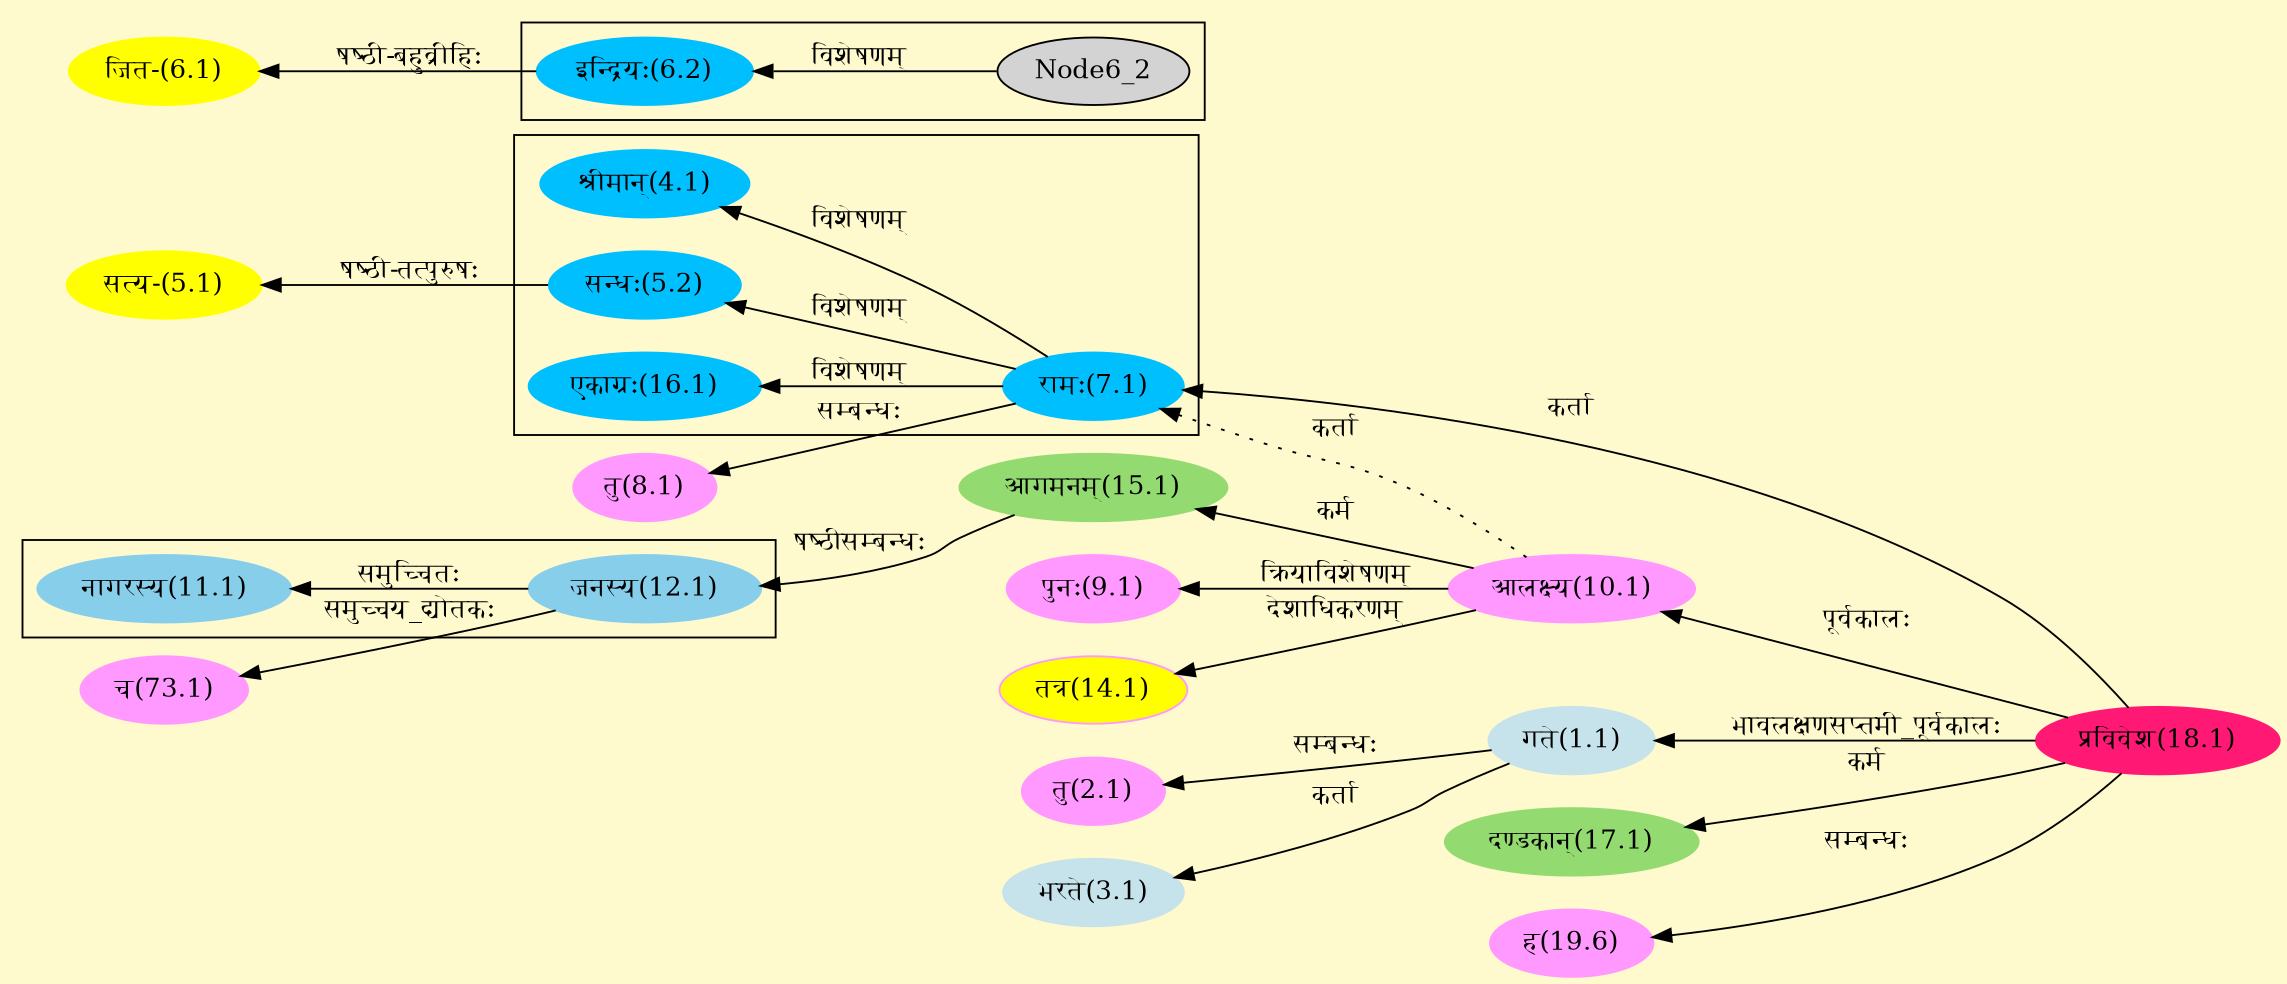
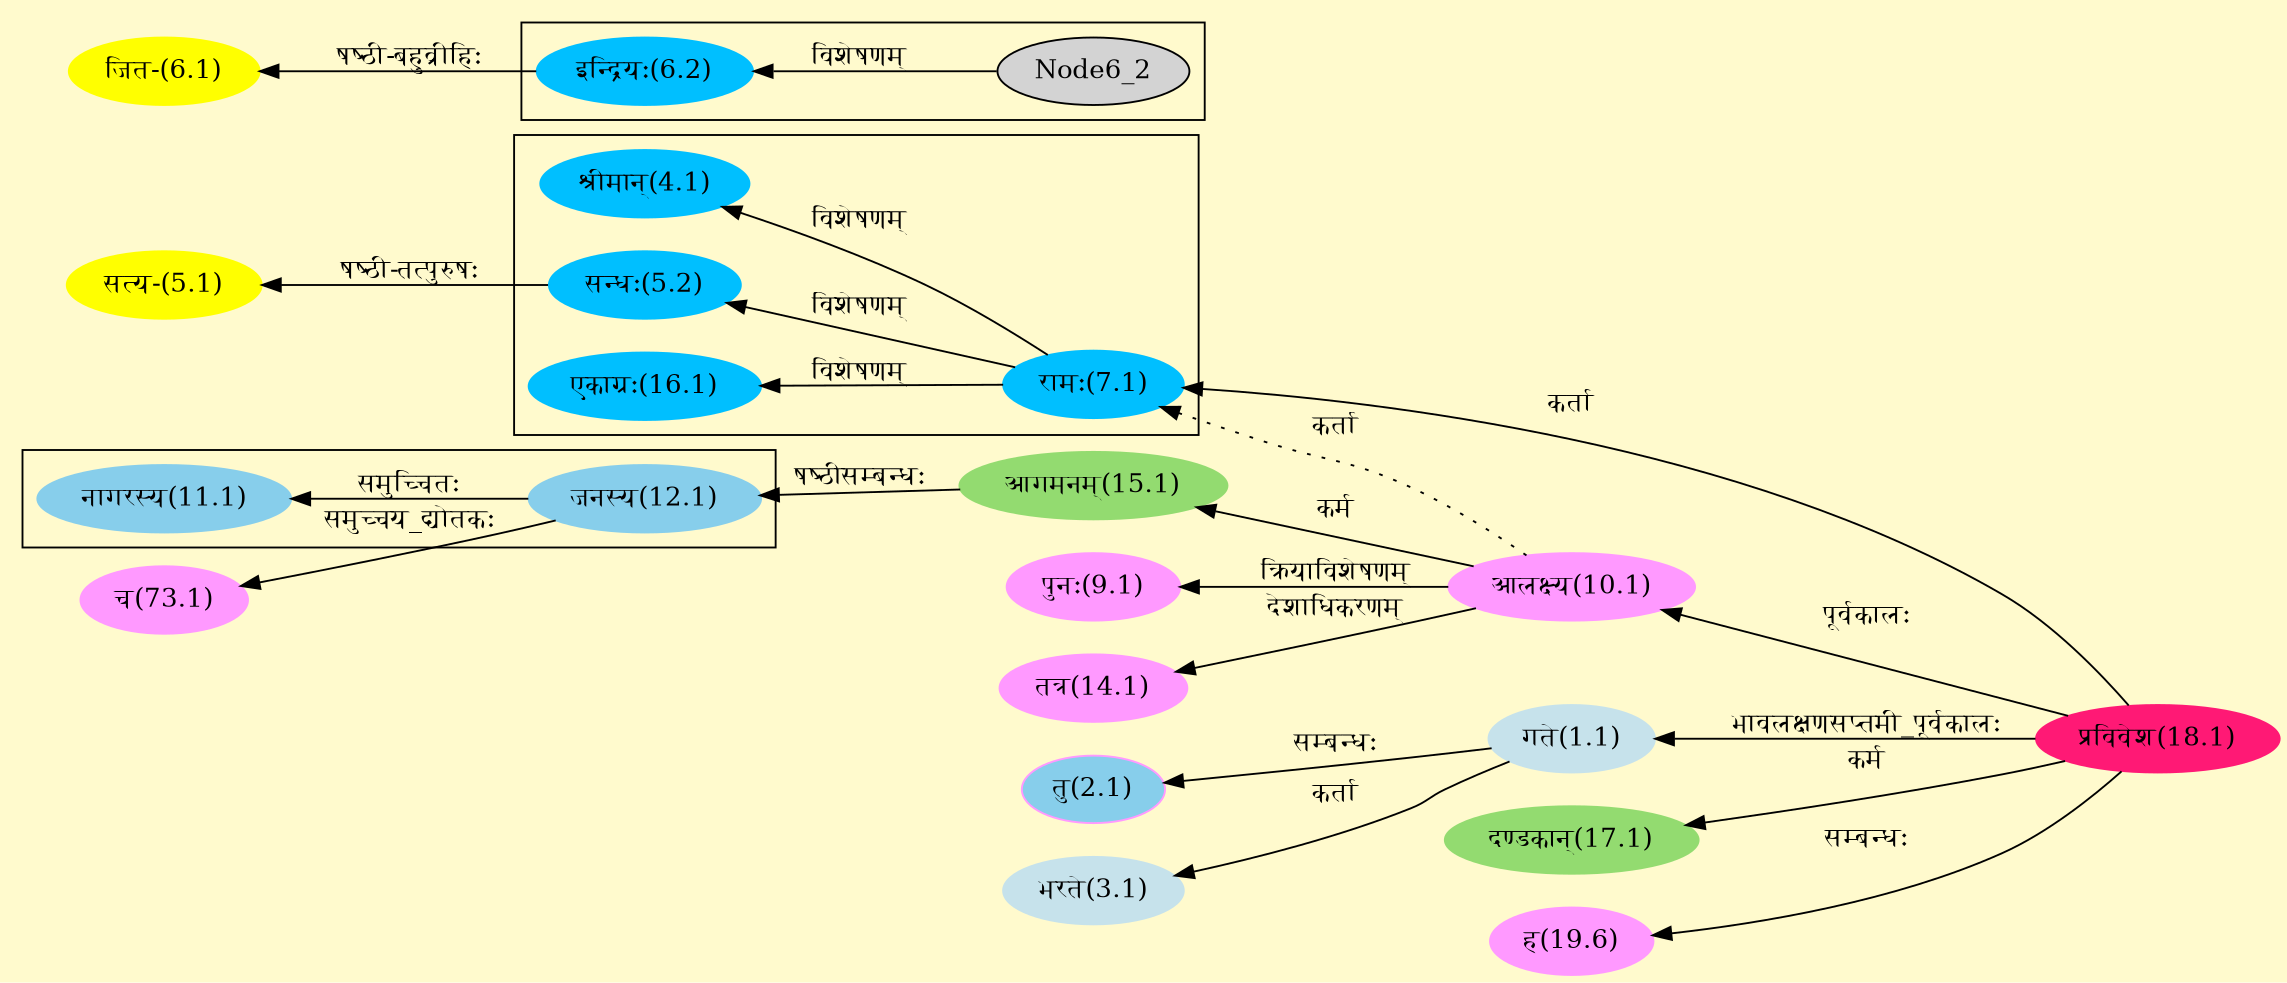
(645, 488) -> none
(1093, 690) -> (1093, 688)
(1093, 791) -> (1093, 789)
